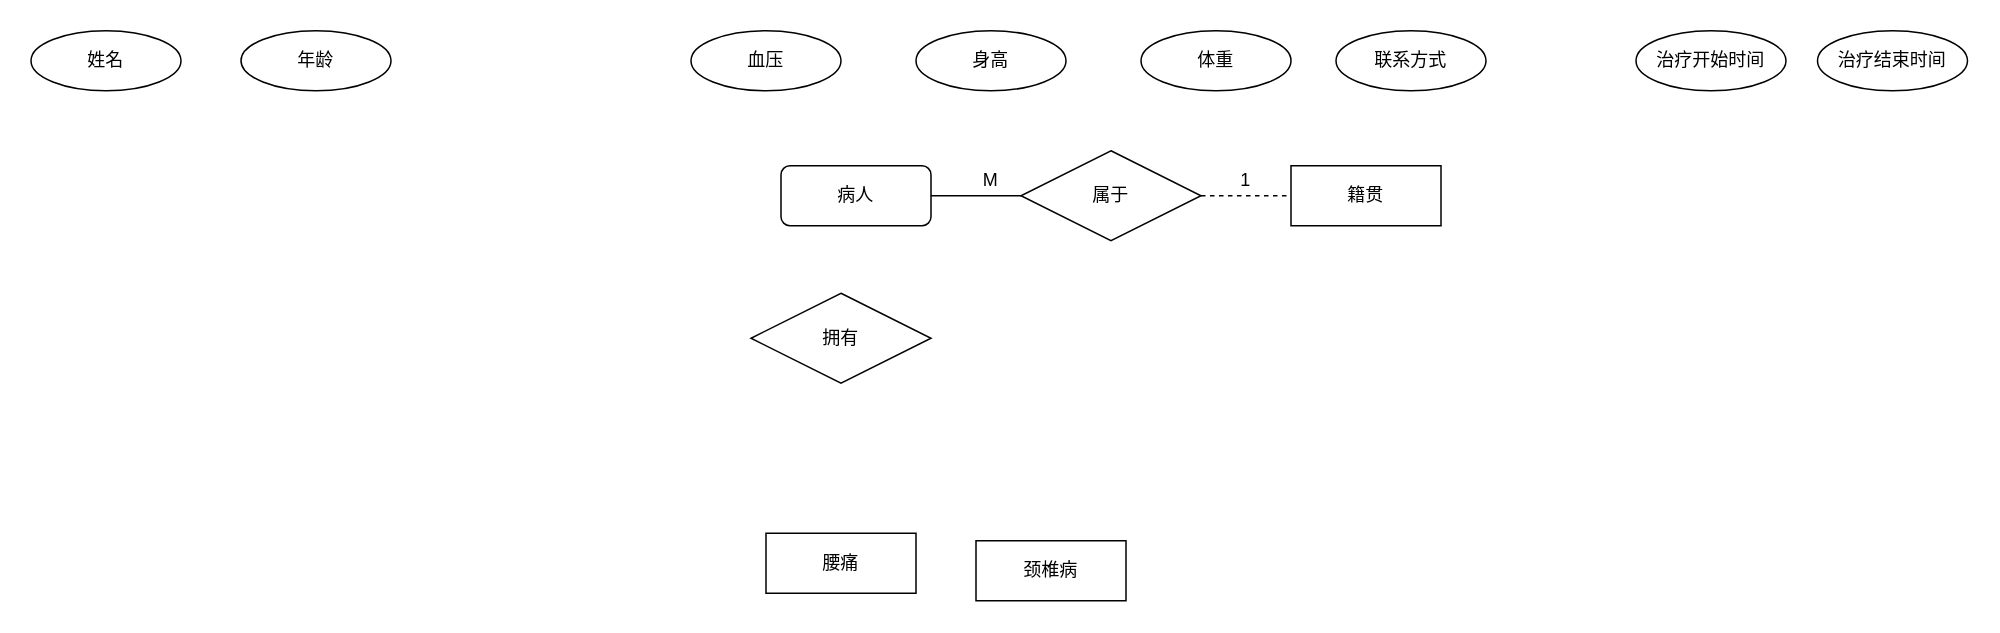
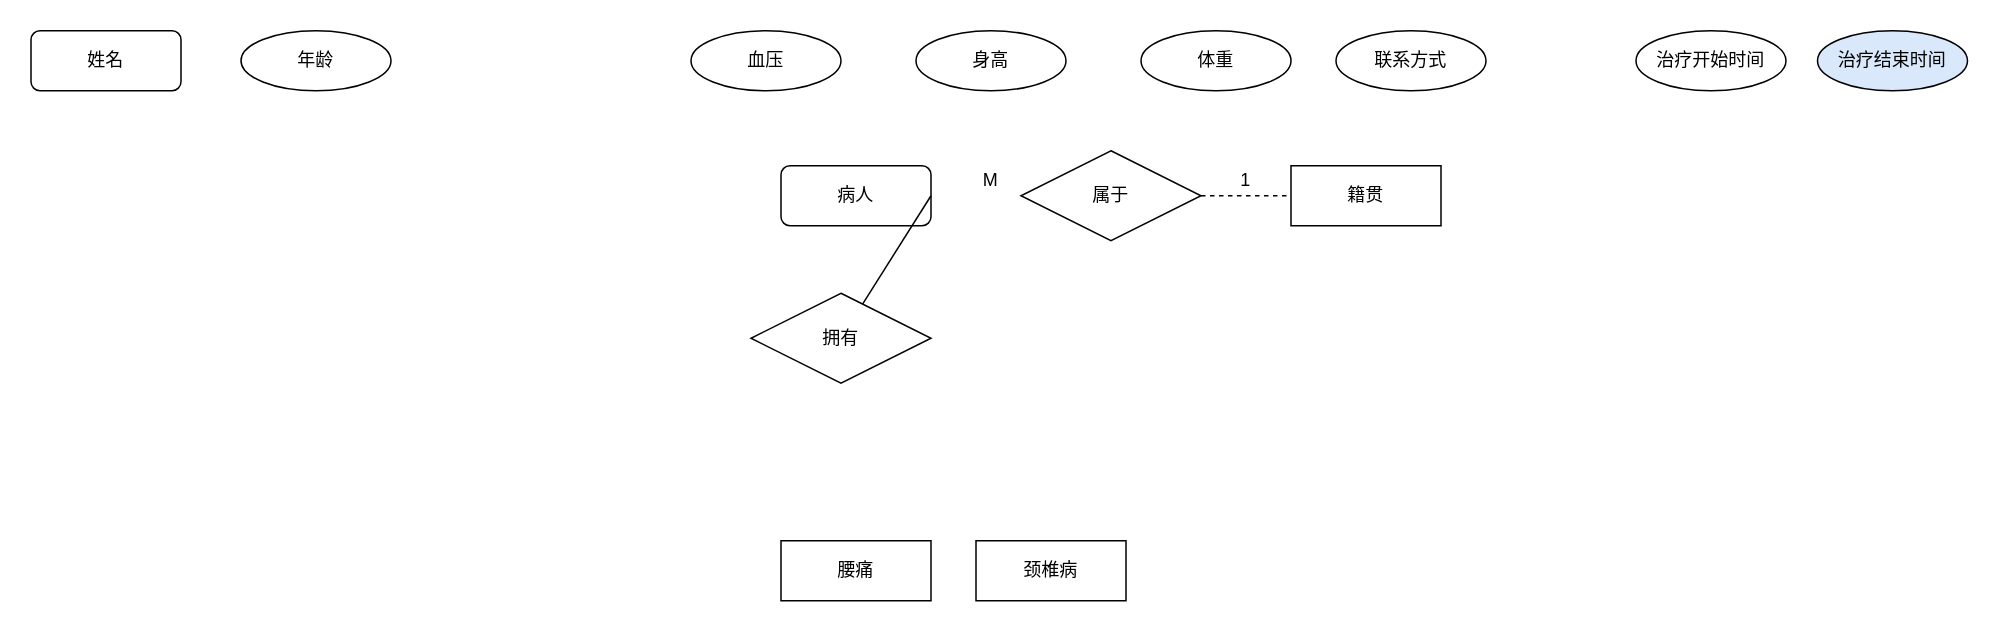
(106, 61) -> (106, 61)
(1892, 61) -> (1892, 61)
(976, 196) -> (897, 250)
(841, 563) -> (856, 571)
